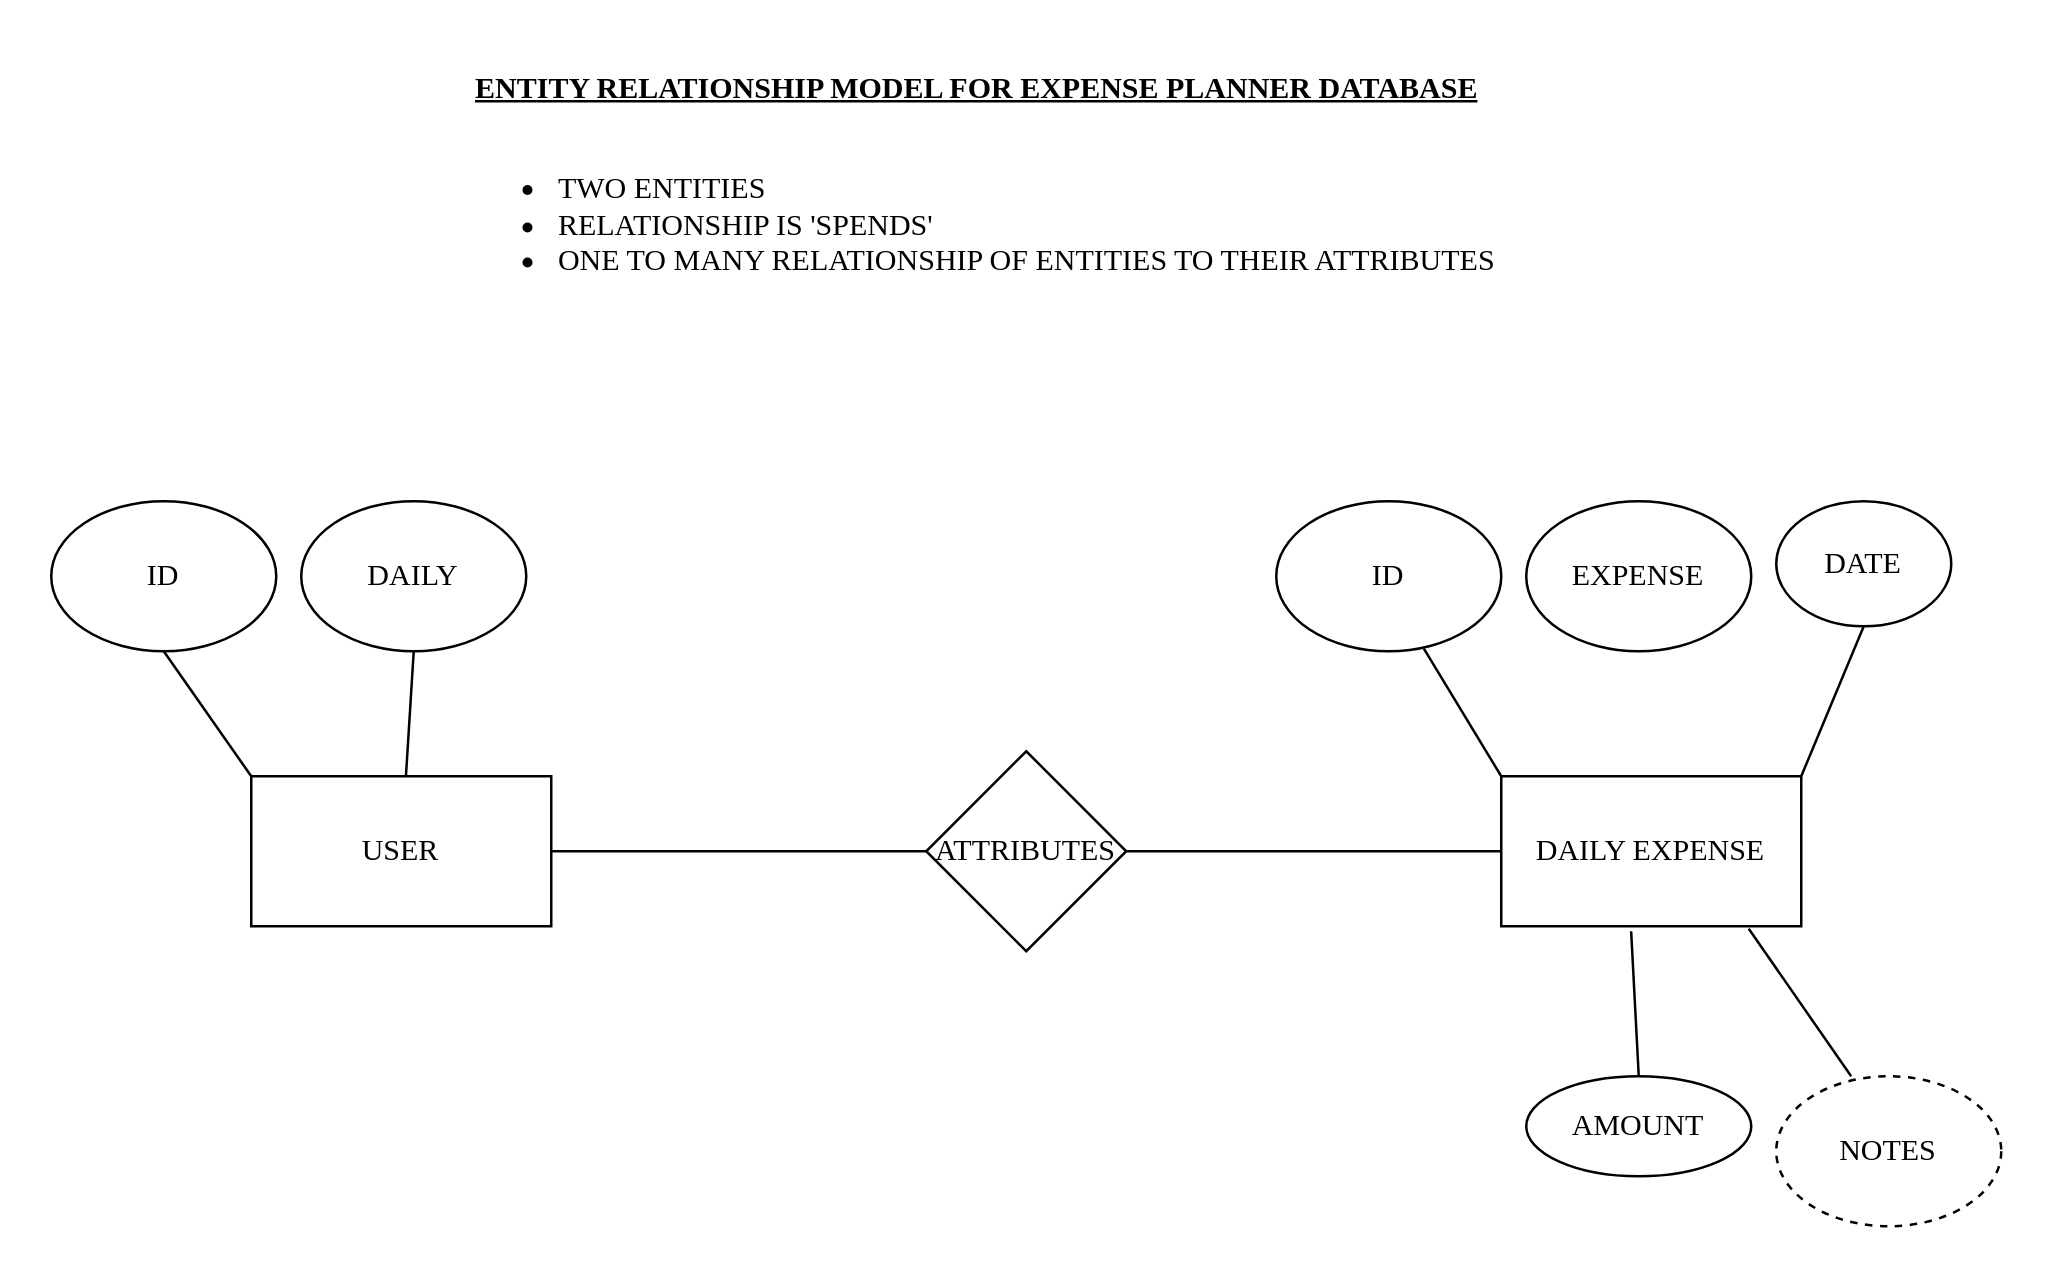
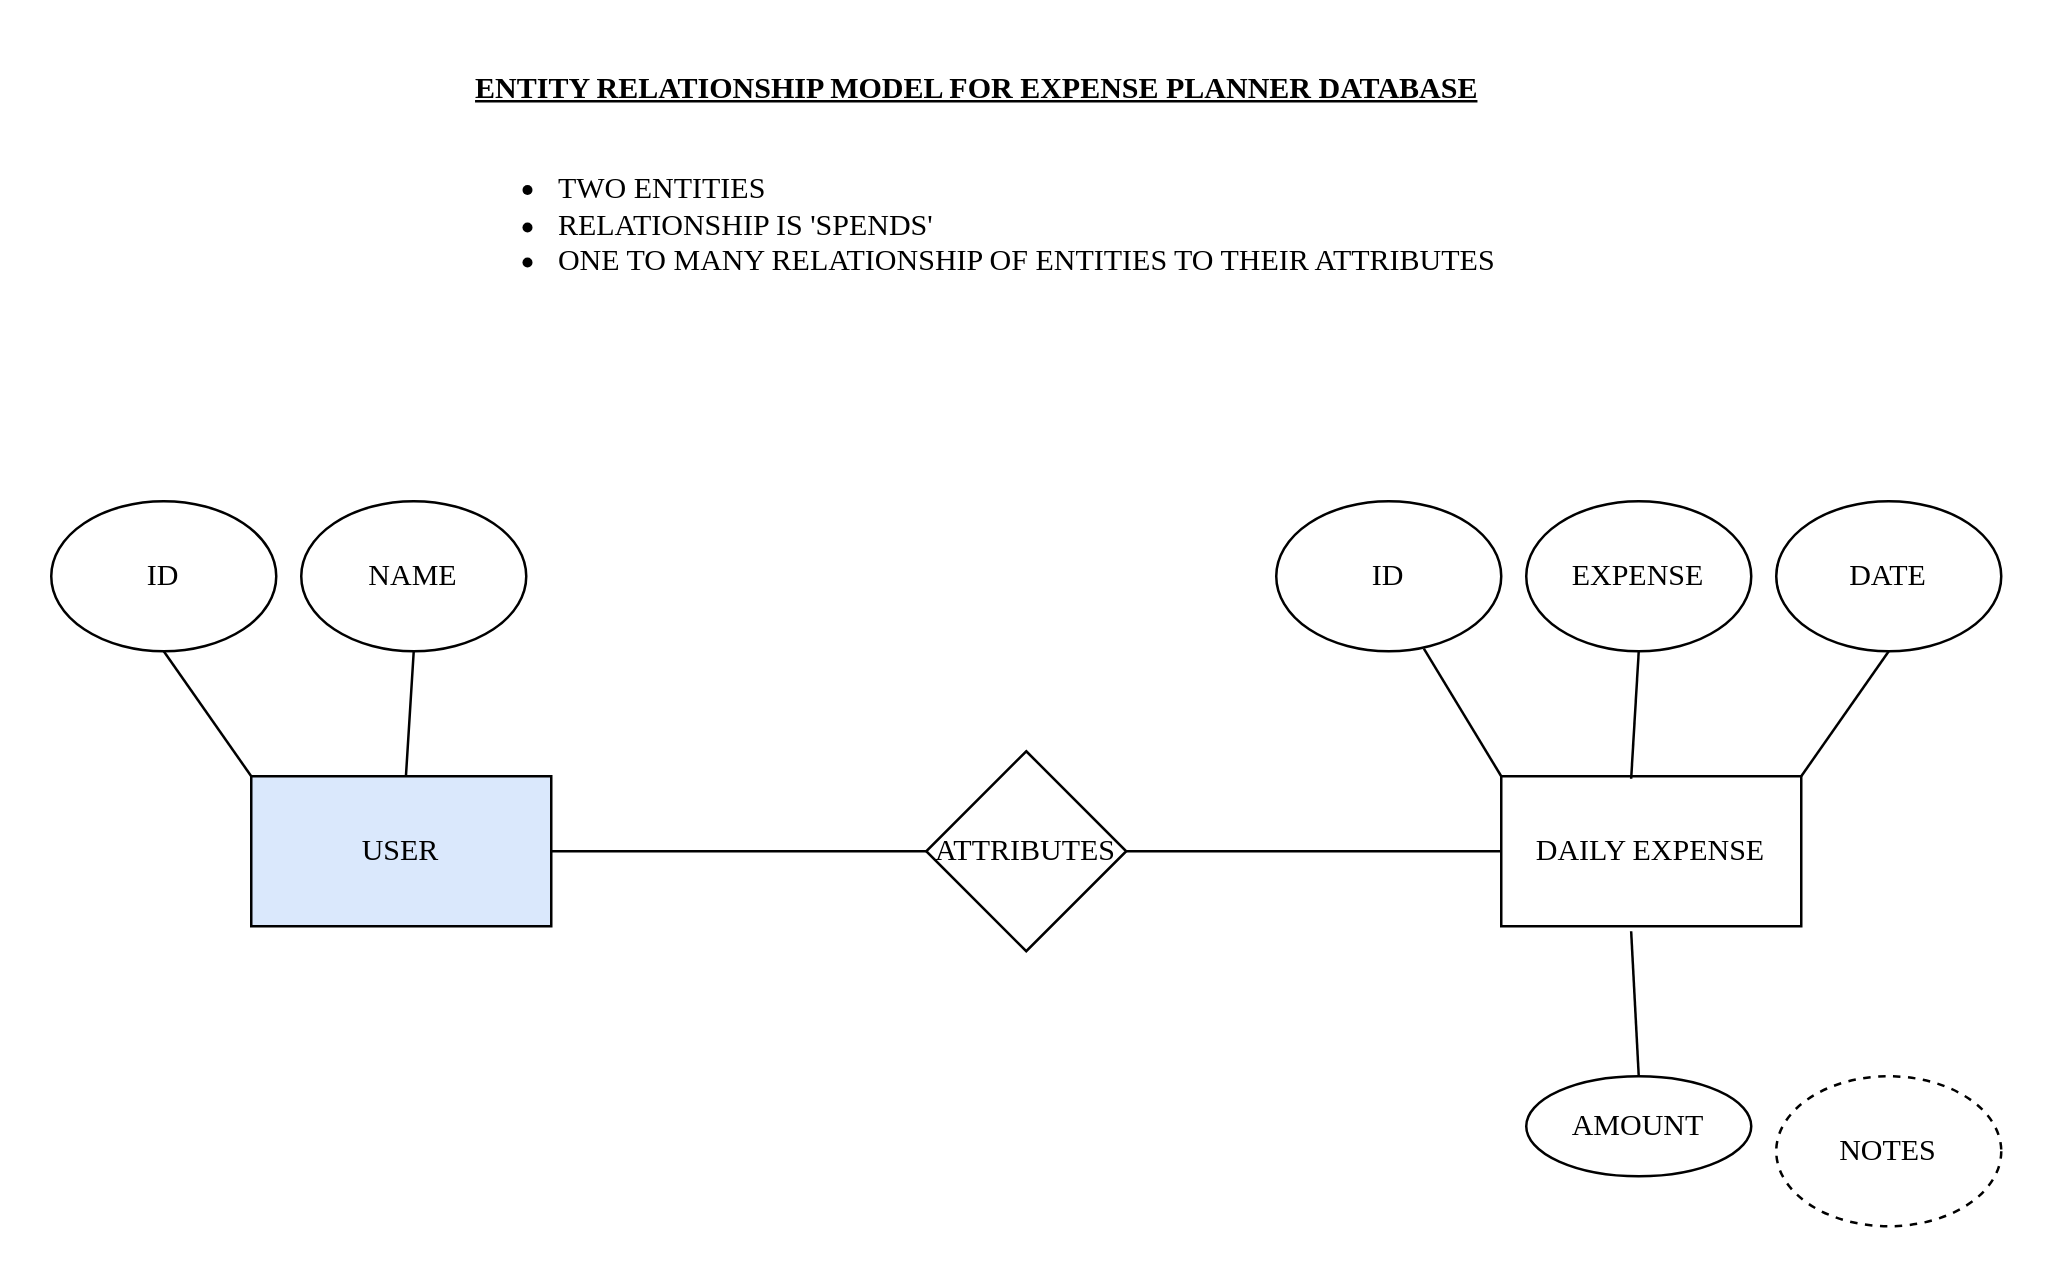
(1864, 564) -> (1889, 576)
(414, 576) -> (414, 576)
none -> (1635, 716)
(401, 851) -> (401, 851)
(1800, 1003) -> none
